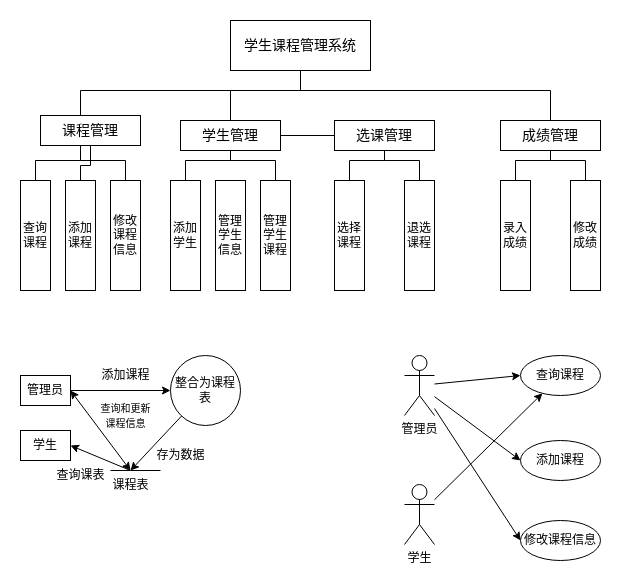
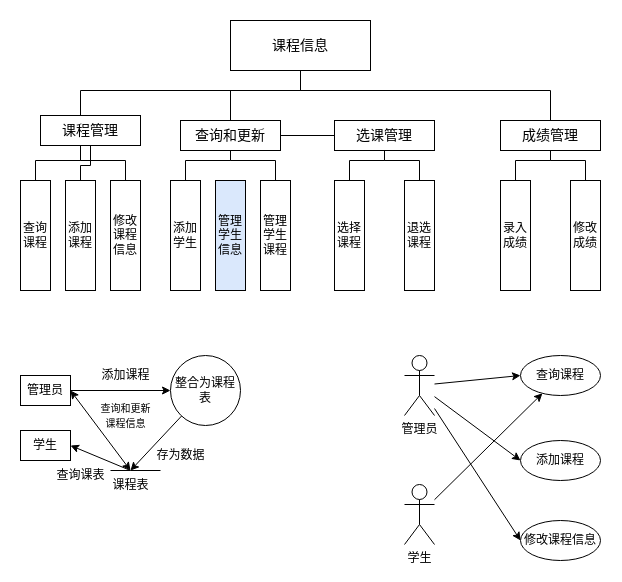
(301, 46) -> (301, 46)
(231, 136) -> (231, 136)
(231, 236) -> (231, 236)
